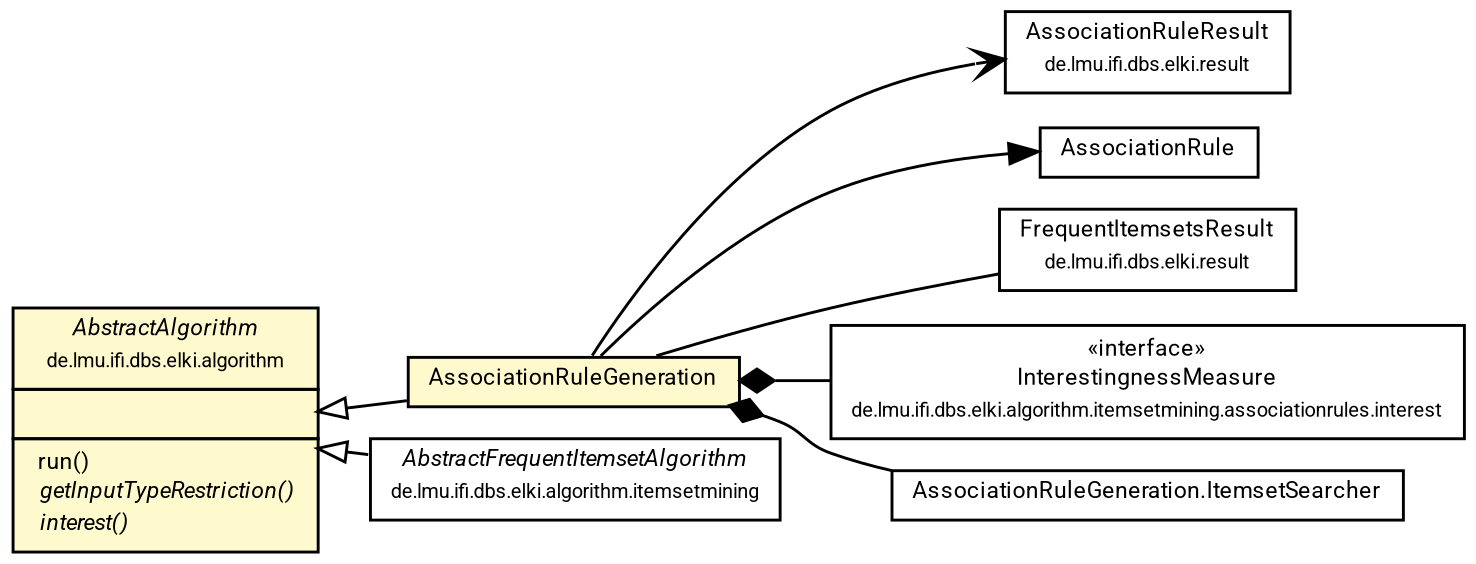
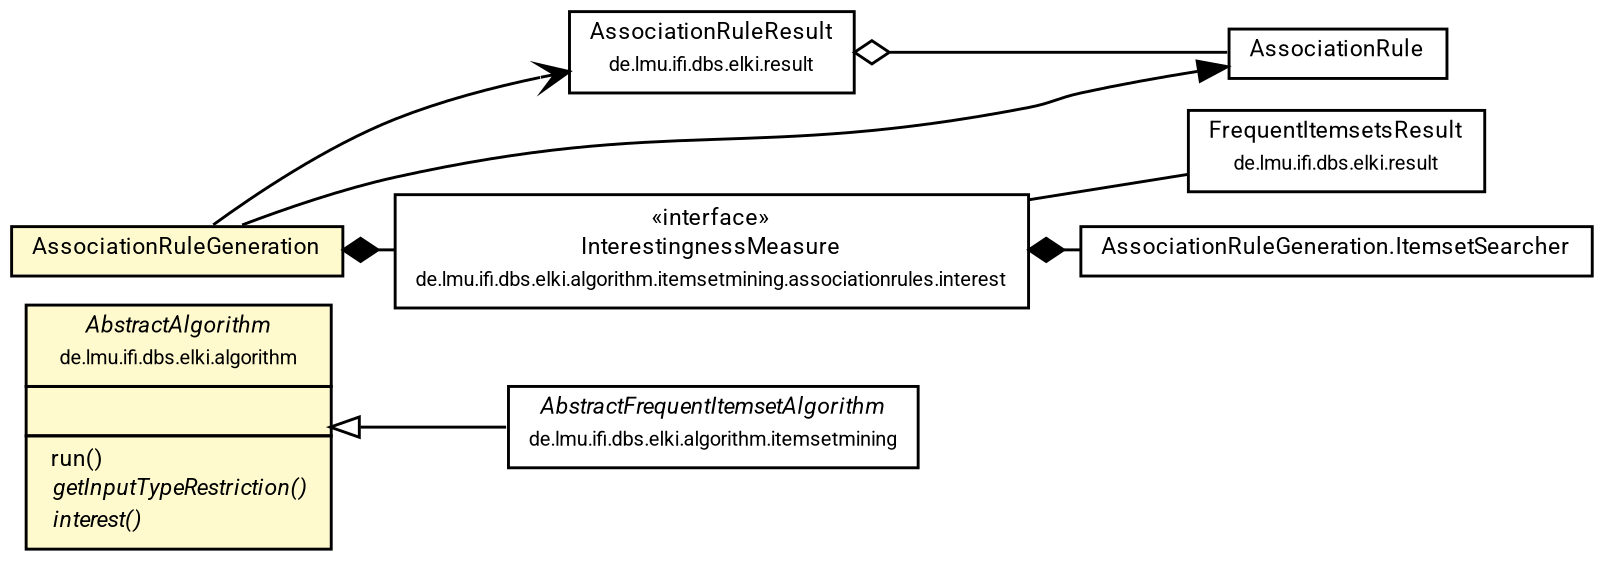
none -> (1059, 52)
(826, 309) -> (1108, 187)
(377, 404) -> none
(824, 450) -> (1072, 250)
